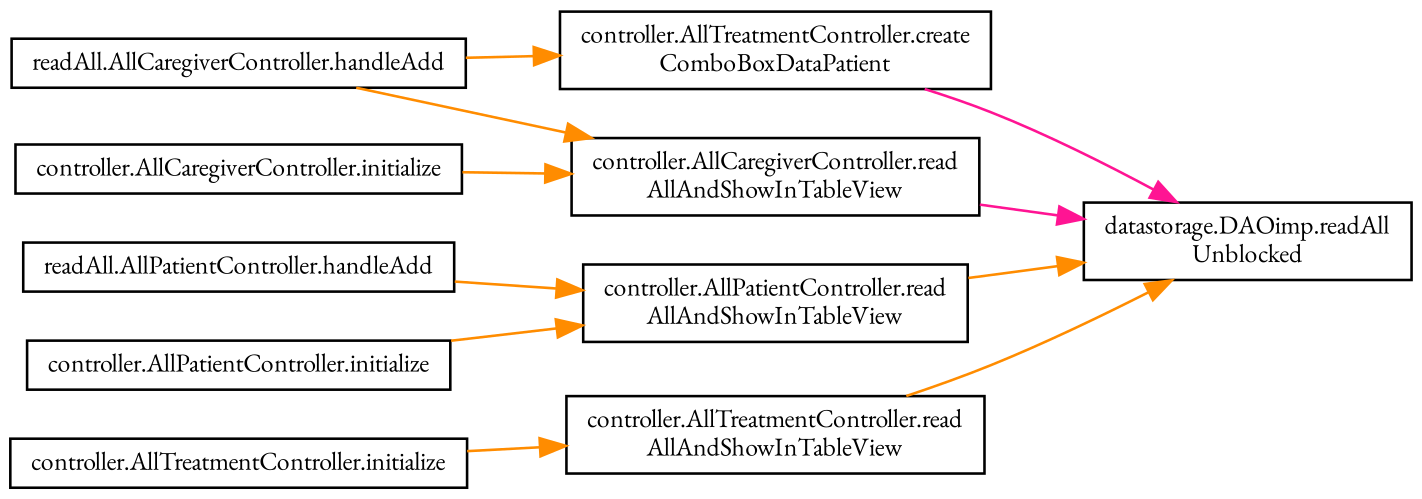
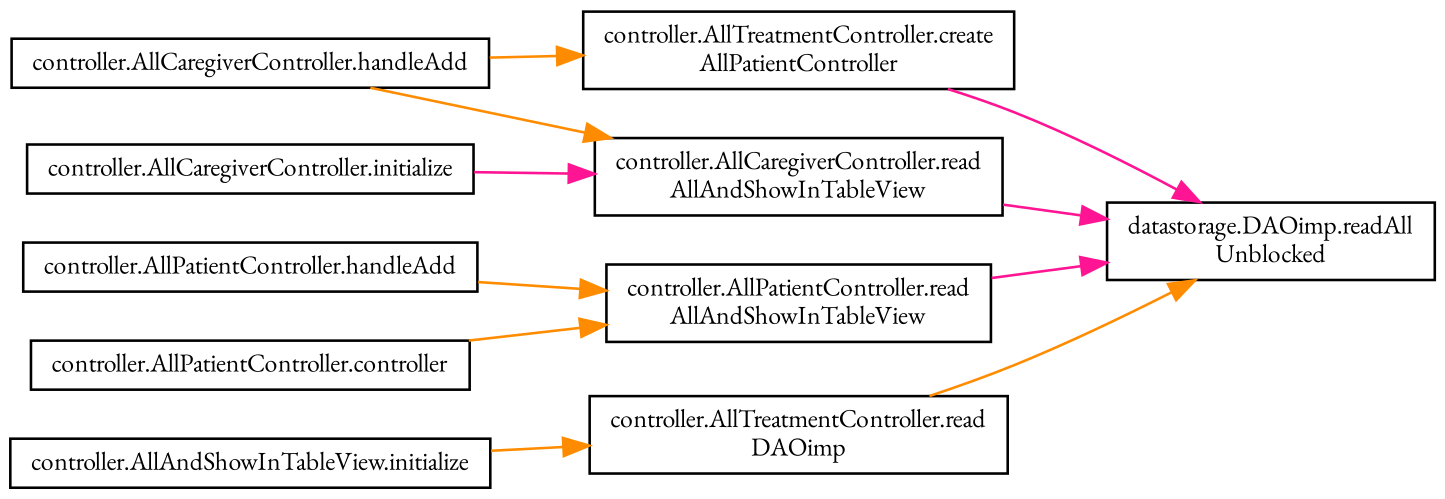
(775, 50) -> (799, 50)
(239, 63) -> (250, 63)
(504, 173) -> (521, 173)
(239, 267) -> (250, 267)
(1013, 272) -> (1036, 272)
(239, 365) -> (250, 365)
(775, 435) -> (799, 435)
(239, 463) -> (250, 463)
